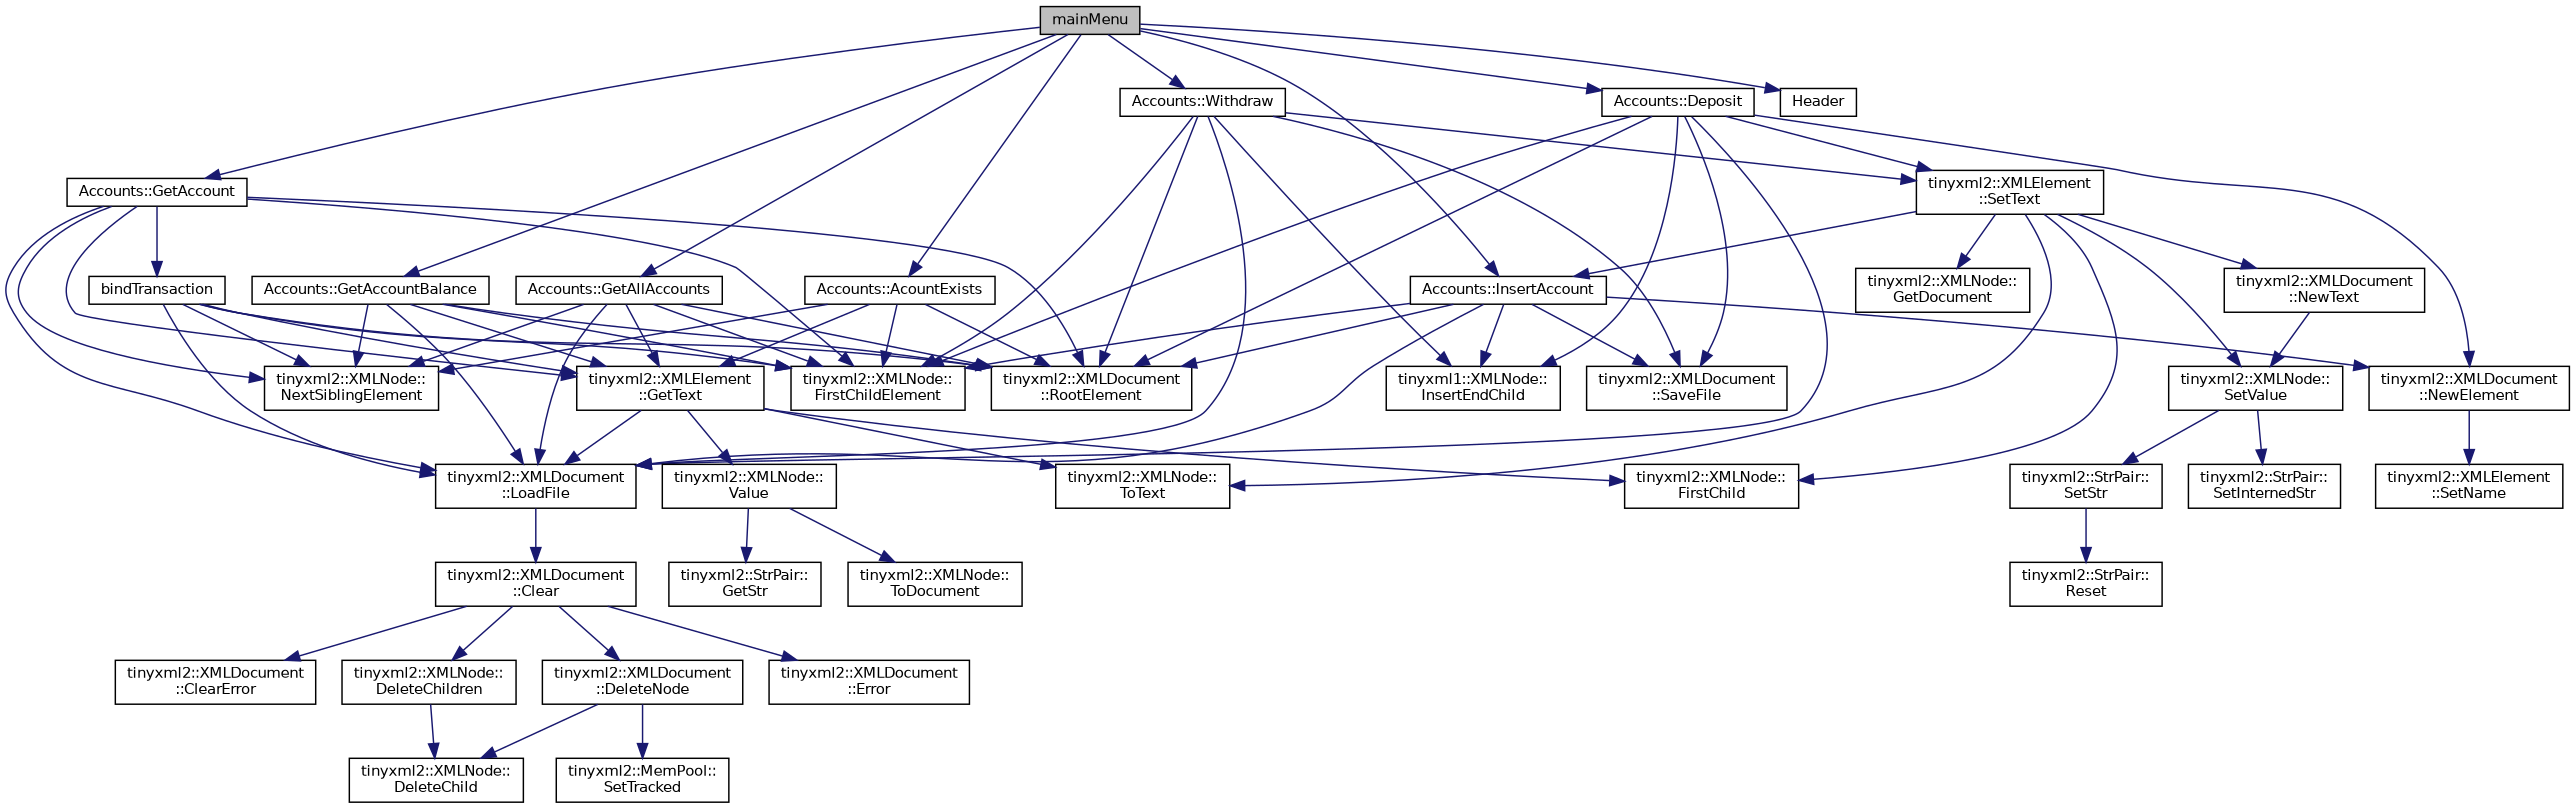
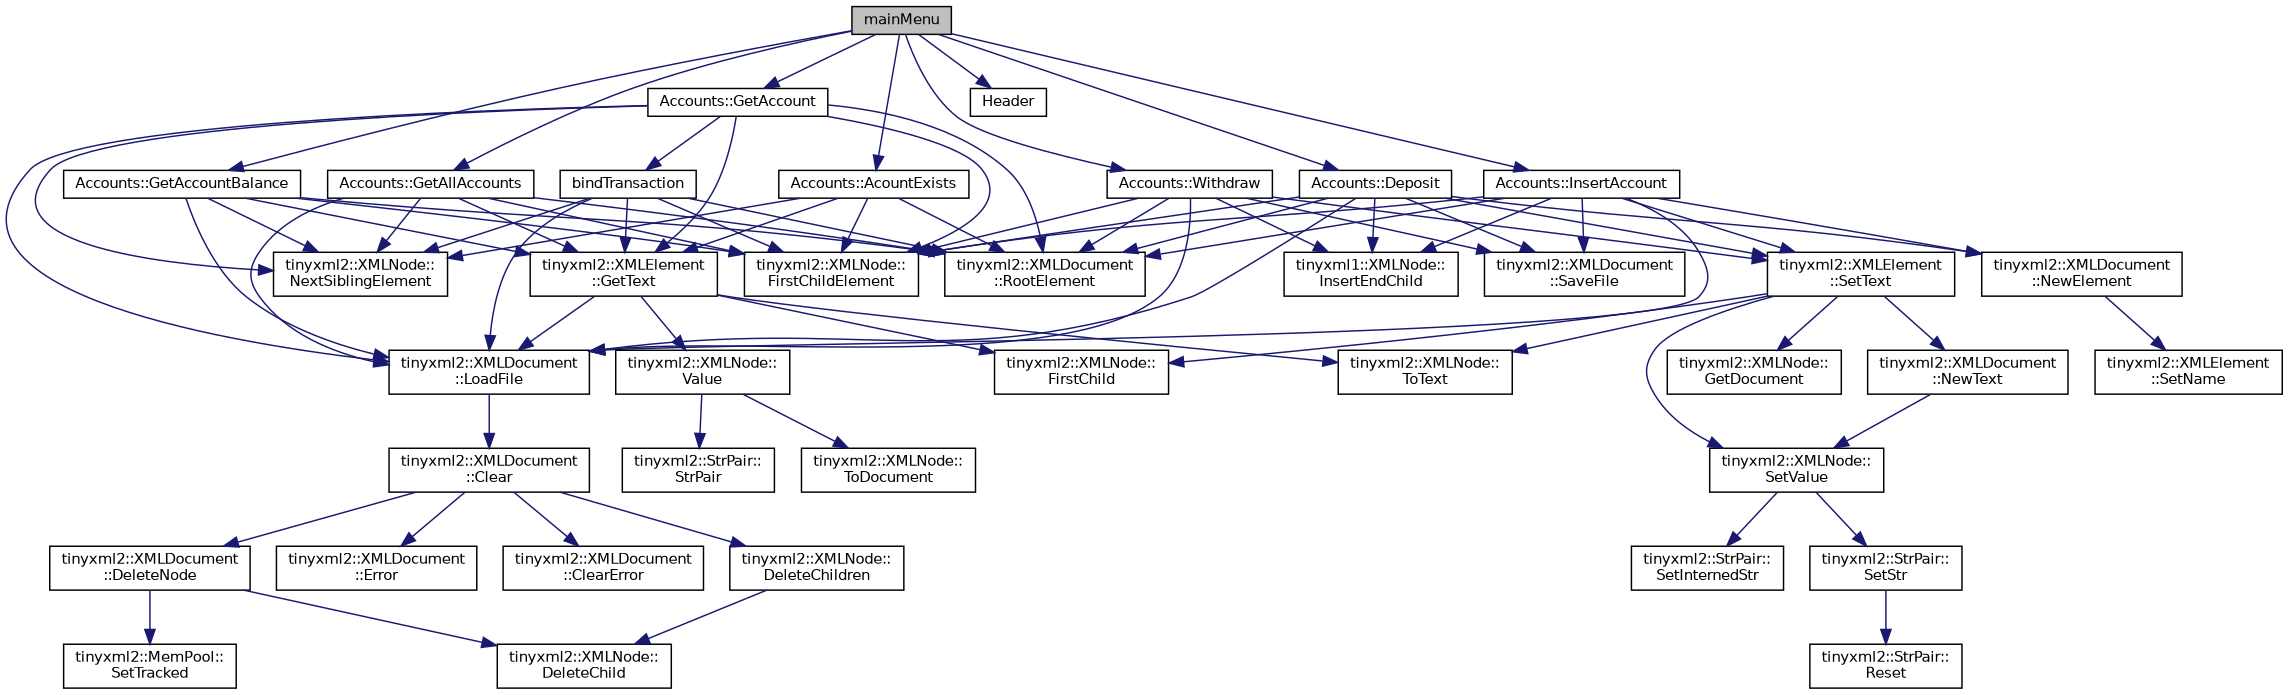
(1752, 243) -> (1737, 234)
(745, 584) -> (698, 470)
